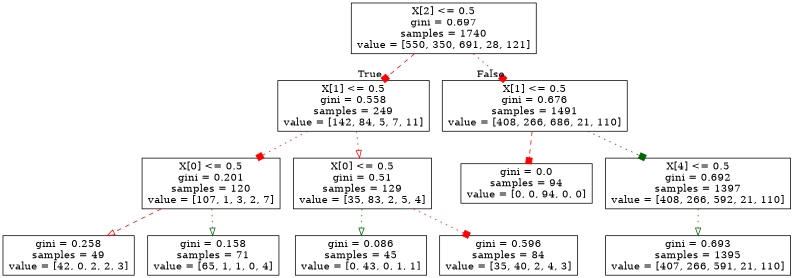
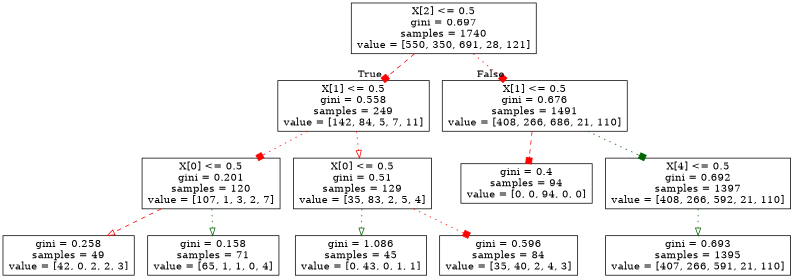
(527, 183) -> (527, 183)
(361, 255) -> (361, 255)
